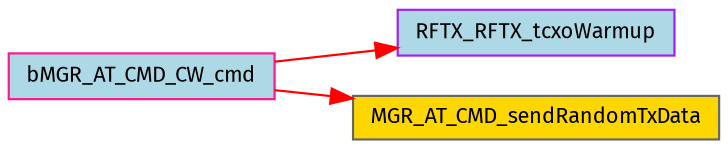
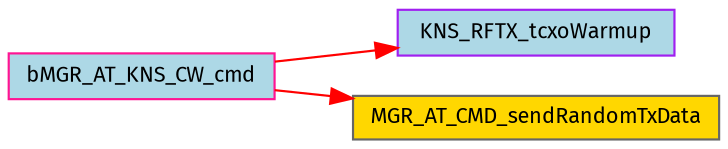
(536, 33) -> (536, 33)
(142, 76) -> (142, 76)
